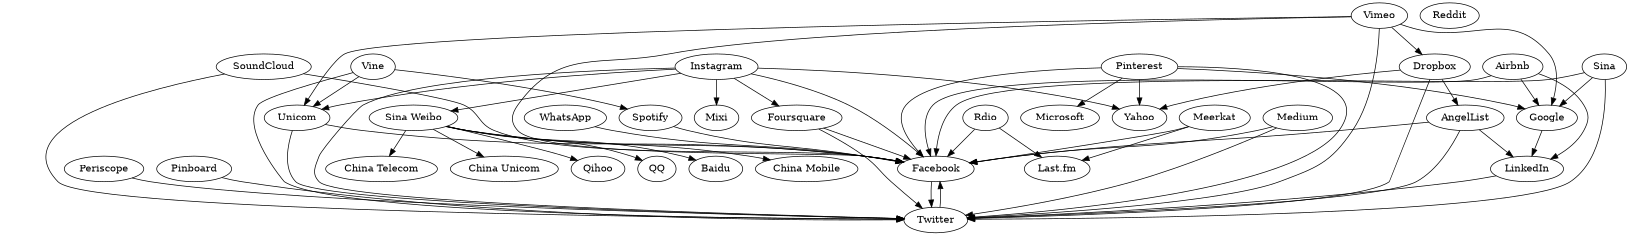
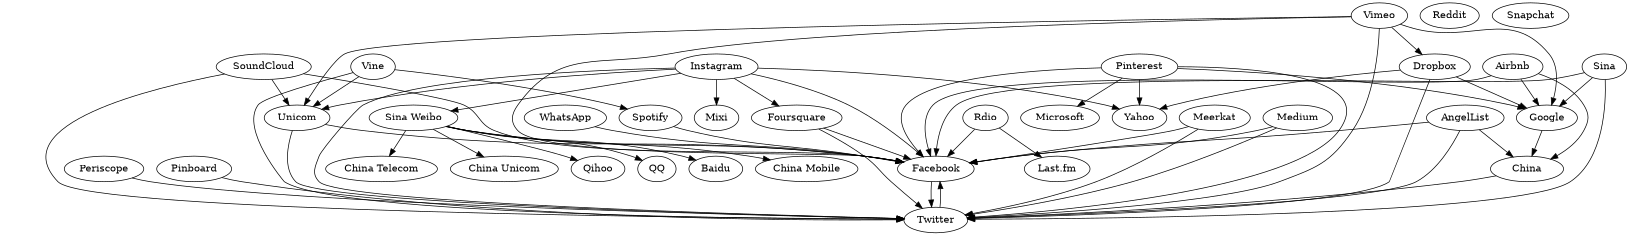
none -> (1531, 16)
none -> (278, 89)
(1448, 89) -> (1488, 91)
(1149, 139) -> (1090, 184)
(1527, 169) -> (1527, 169)
